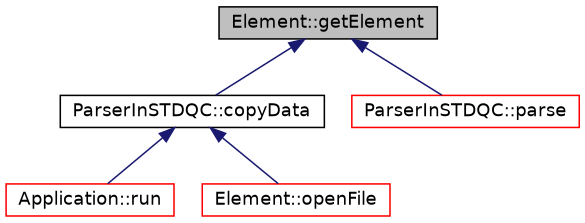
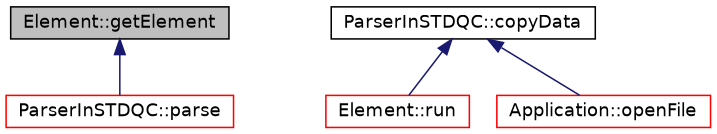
(253, 71) -> none
(90, 200) -> (398, 111)
(296, 200) -> (604, 111)
